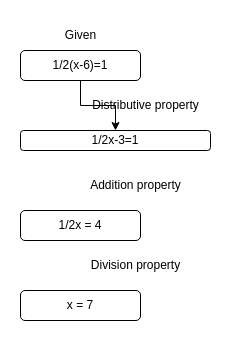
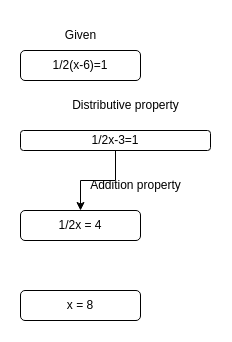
(95, 106) -> none
(146, 106) -> (126, 106)
none -> (102, 181)
(136, 266) -> none
(81, 306) -> (81, 306)
